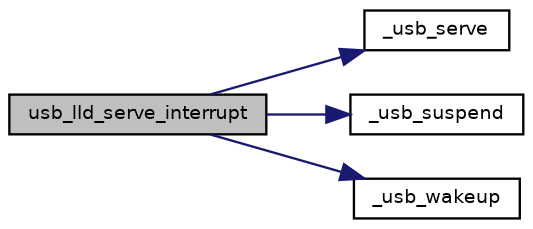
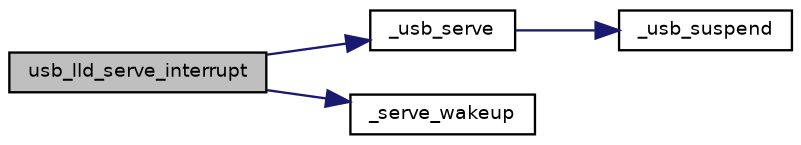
(296, 114) -> (555, 30)
(437, 199) -> (443, 114)
